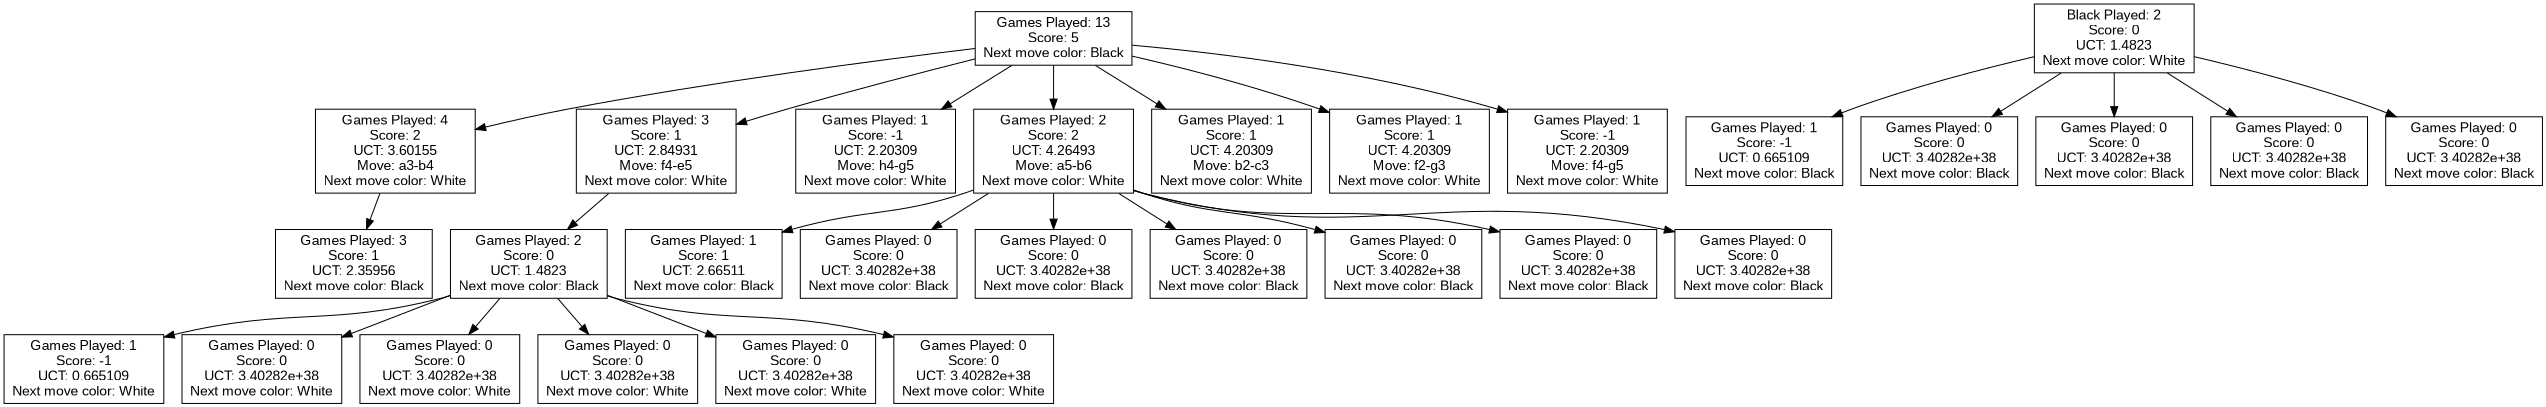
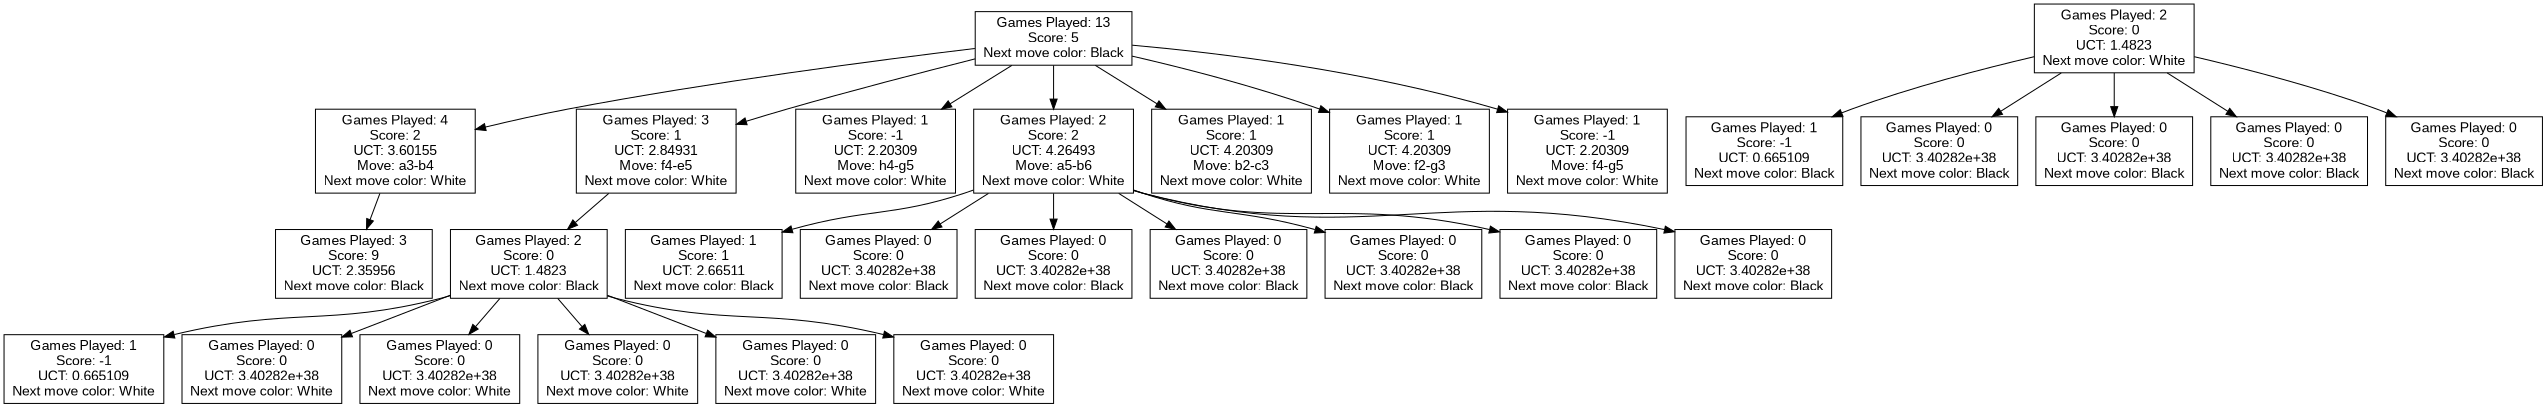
(2114, 38) -> (2114, 38)
(354, 264) -> (354, 264)
